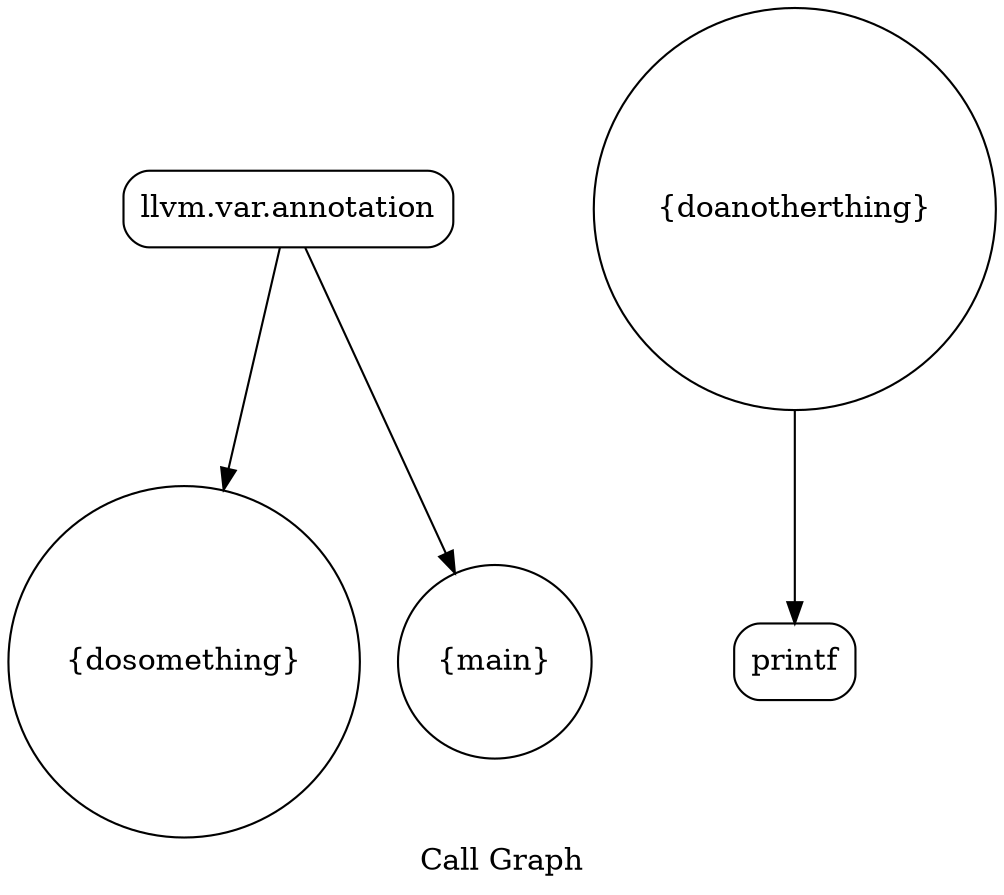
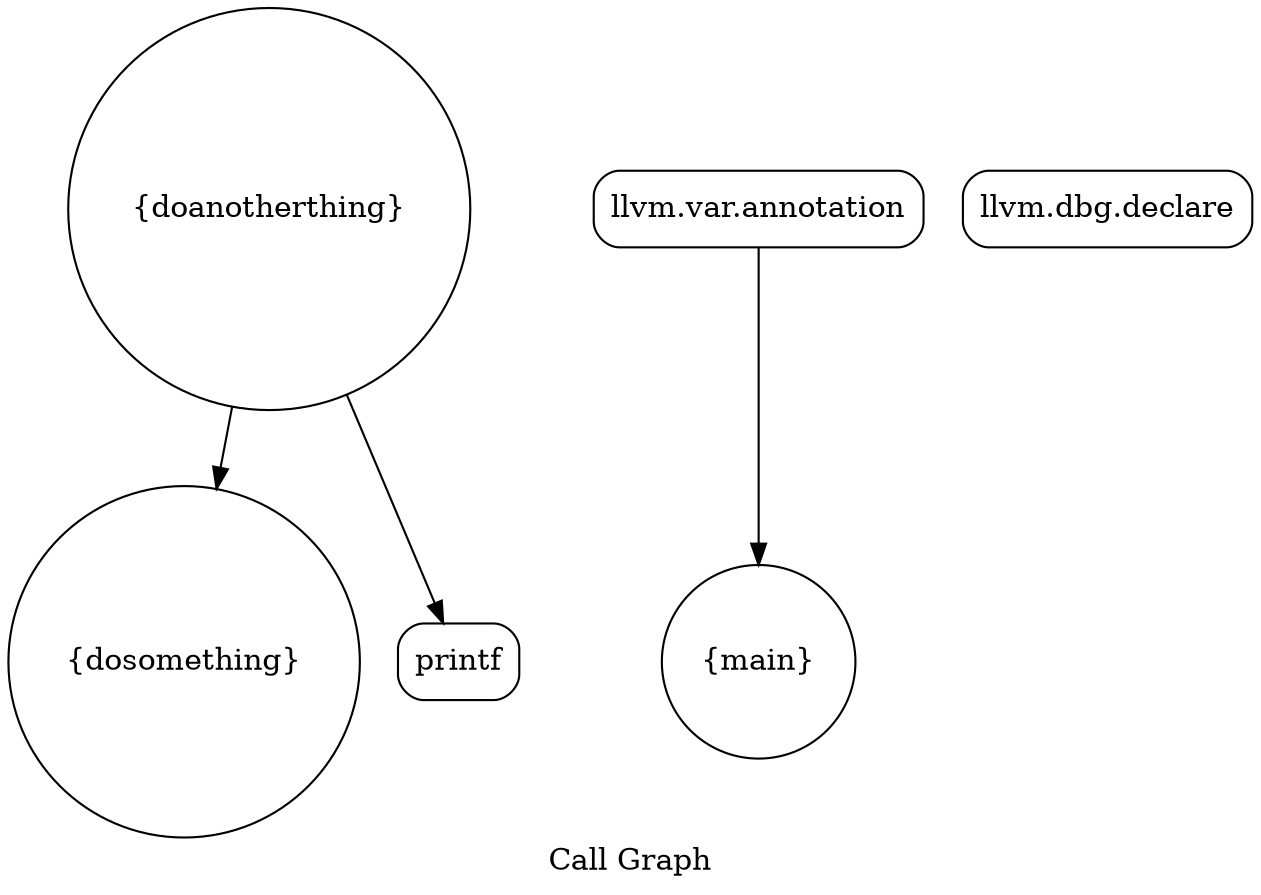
none -> (1108, 209)
(254, 358) -> (226, 437)
